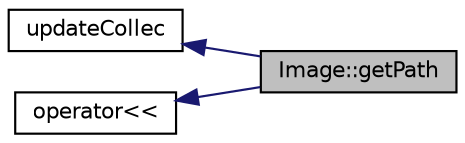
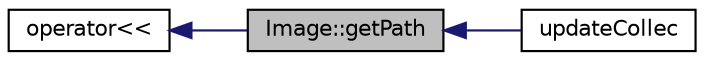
(233, 52) -> (494, 30)
